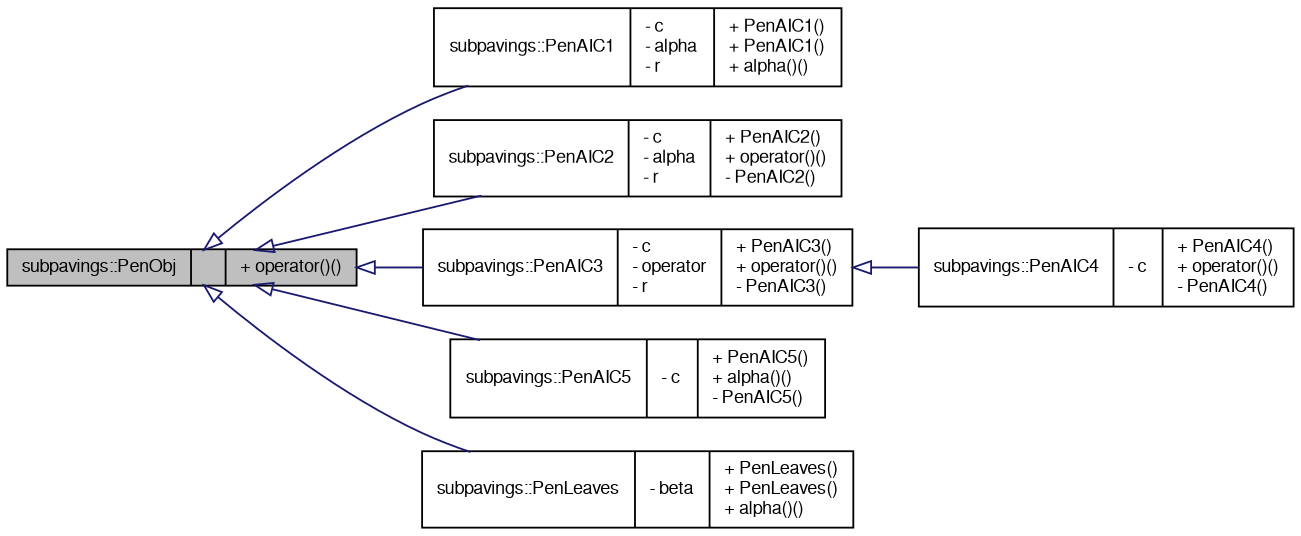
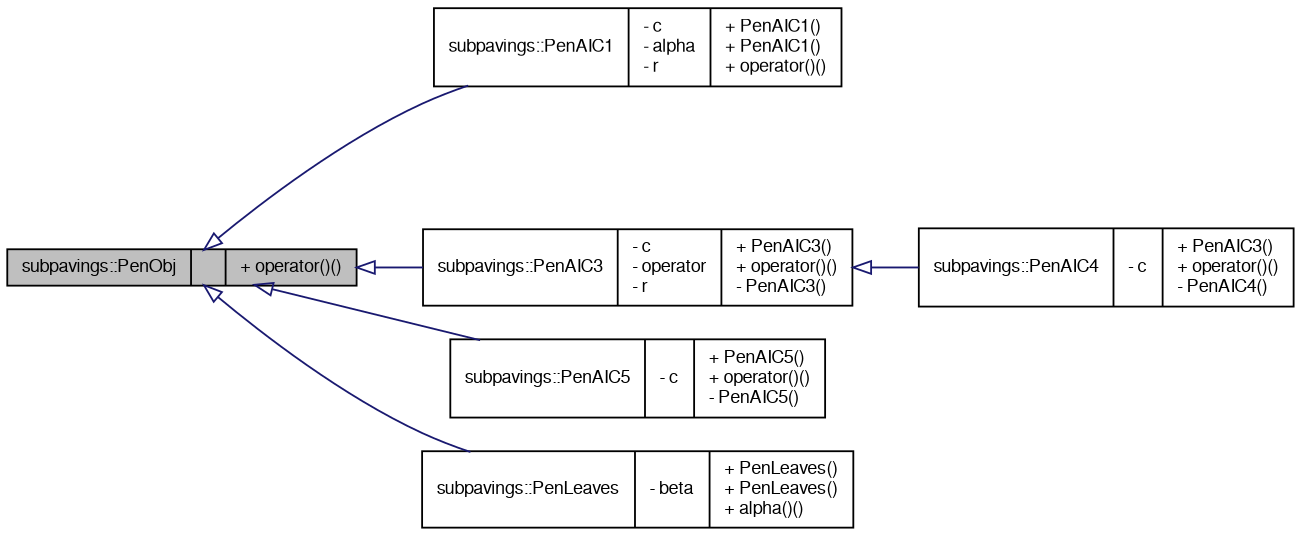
(769, 66) -> (776, 66)
(638, 158) -> none
(1225, 247) -> (1225, 247)
(752, 378) -> (760, 378)
